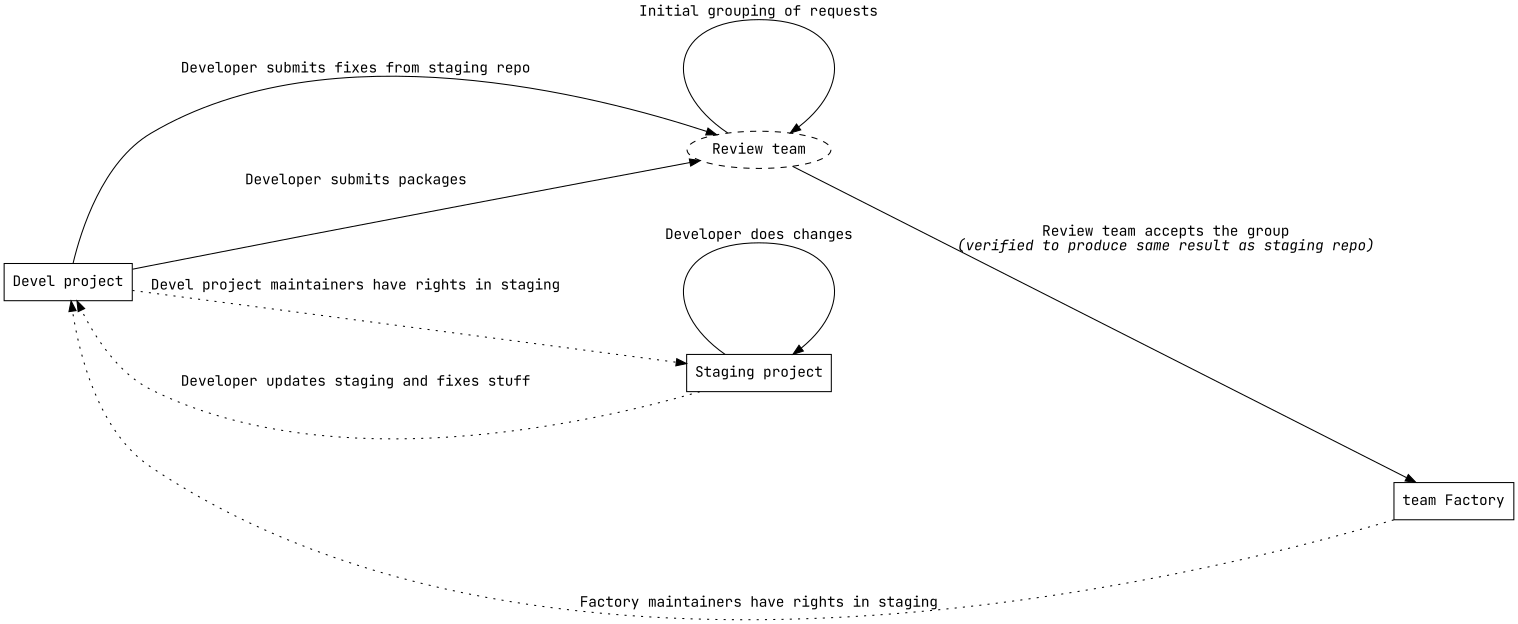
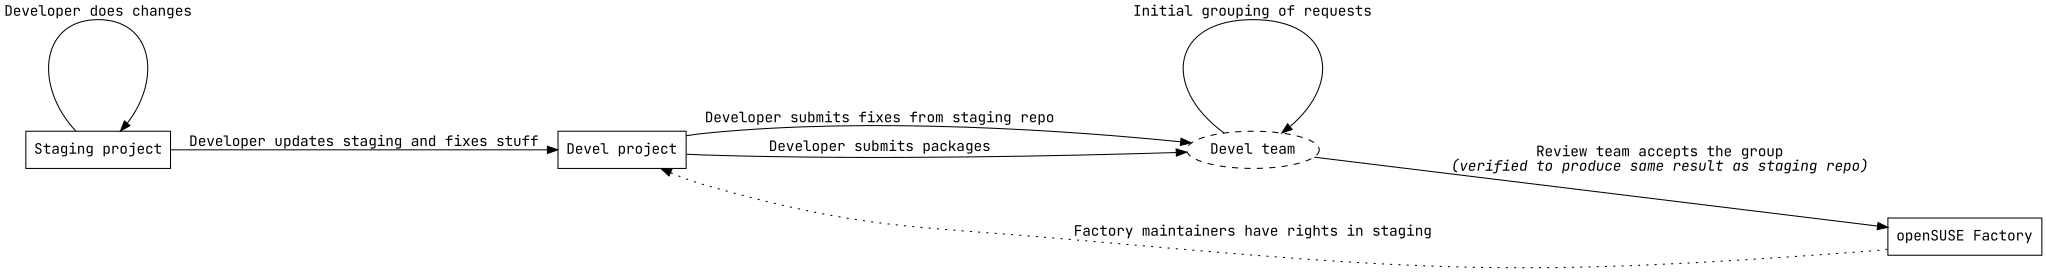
(759, 150) -> (1253, 150)
(404, 326) -> none
(371, 438) -> (359, 150)
(1454, 501) -> (1965, 237)
